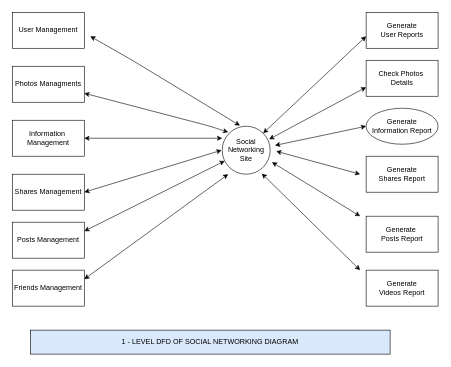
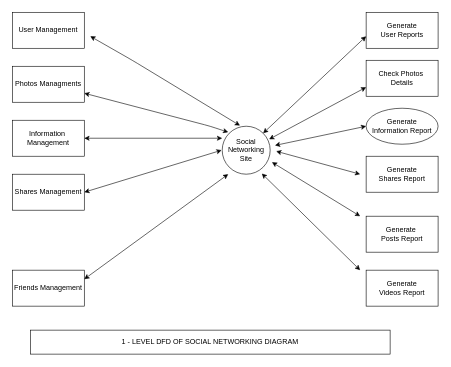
(155, 196) -> none
(48, 240) -> none
(210, 342) -> (210, 342)
